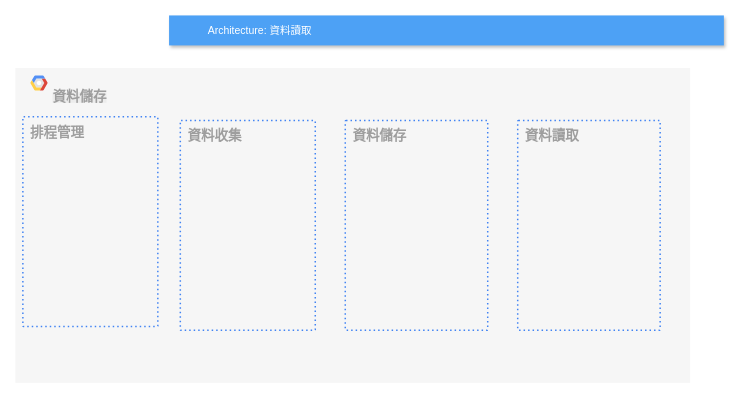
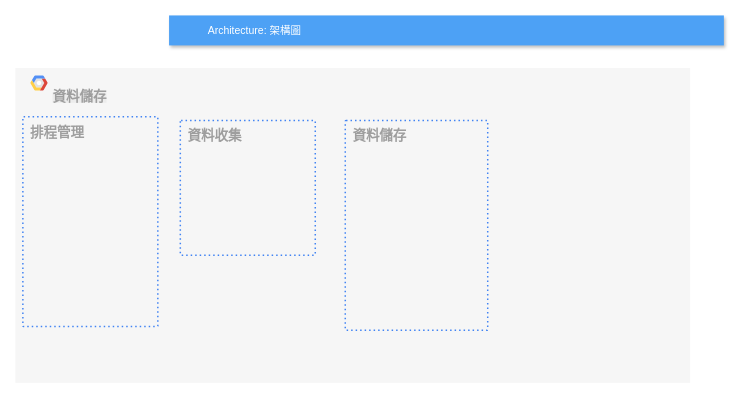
(266, 30) -> (261, 30)
(248, 225) -> (248, 188)
(589, 225) -> none
